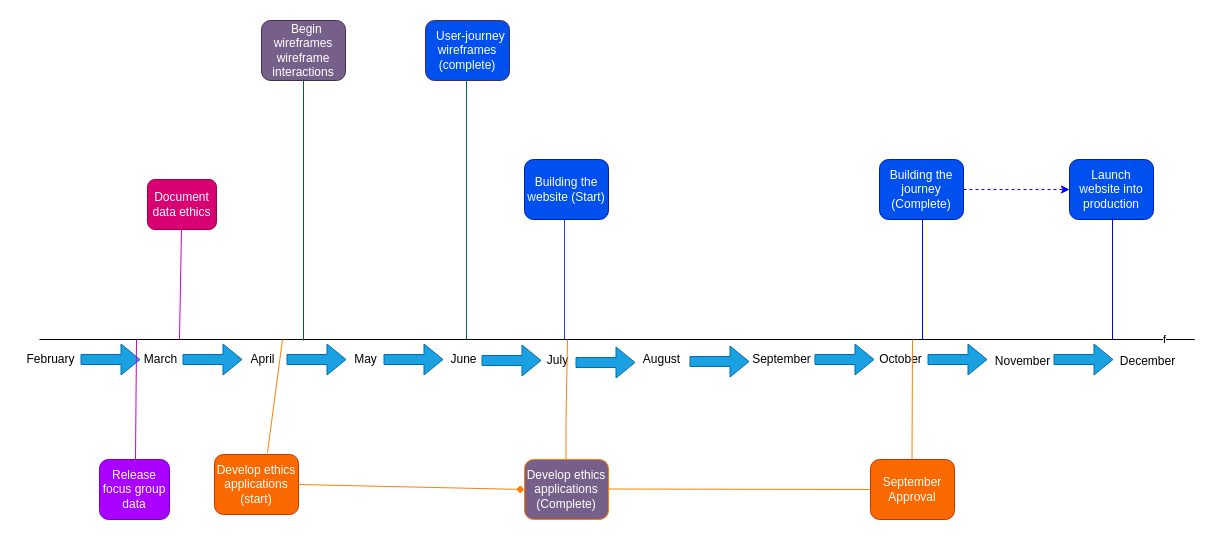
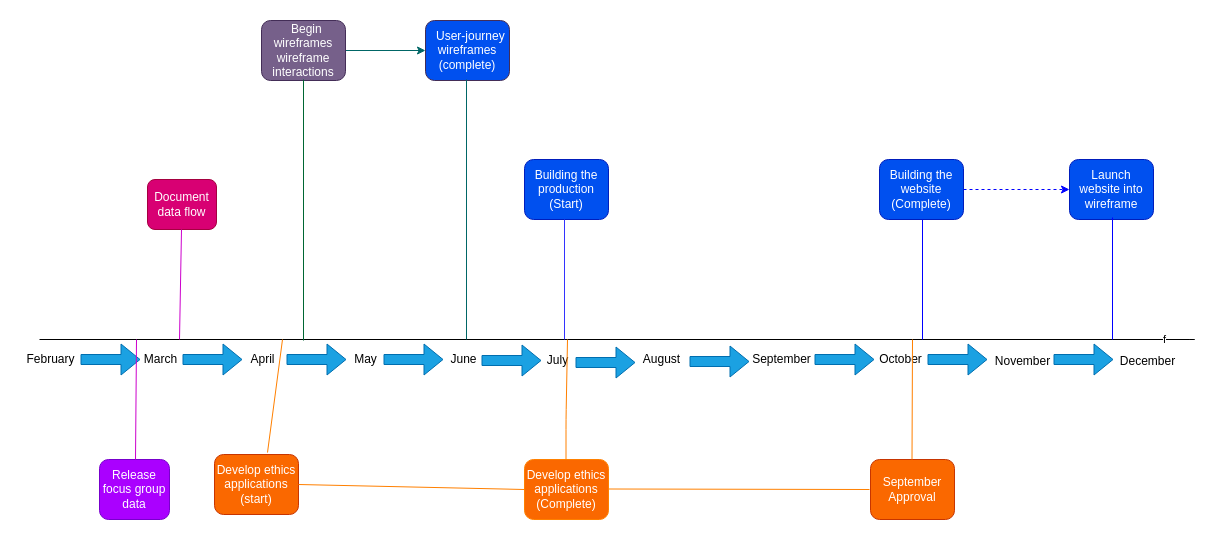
none -> (382, 51)
(567, 190) -> (567, 190)
(922, 190) -> (922, 190)
(1112, 190) -> (1112, 190)
(182, 205) -> (182, 205)
(516, 489) -> (520, 489)
(567, 490) -> (567, 490)
